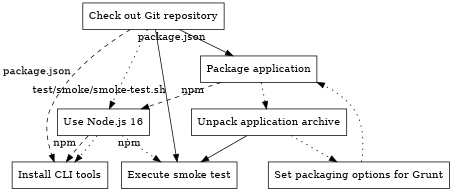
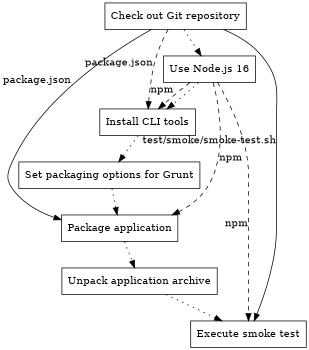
(185, 94) -> (219, 155)
(138, 147) -> (248, 195)
(227, 147) -> (191, 306)
(311, 147) -> (131, 146)
